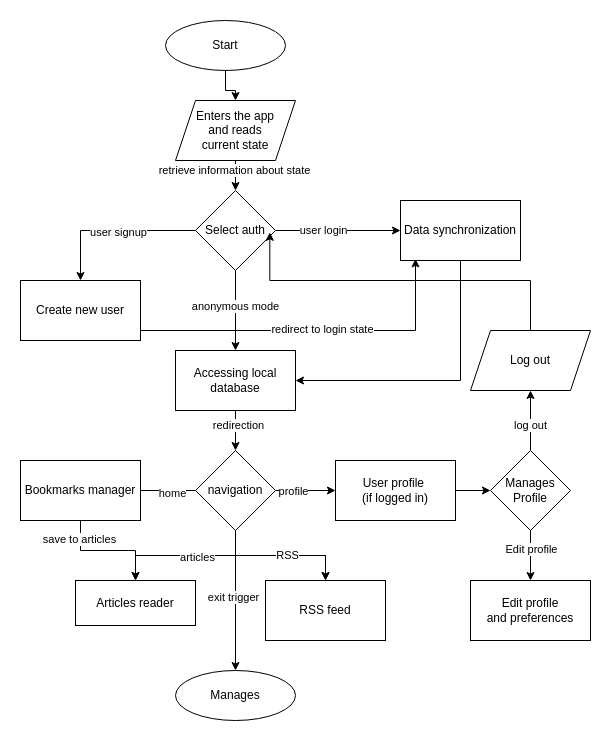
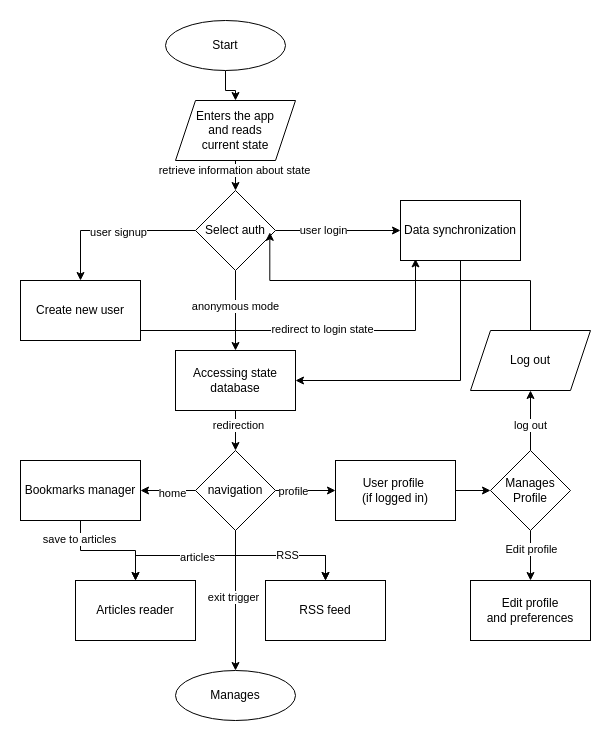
(236, 381) -> (236, 381)
(146, 491) -> (148, 491)
(136, 603) -> (136, 611)
